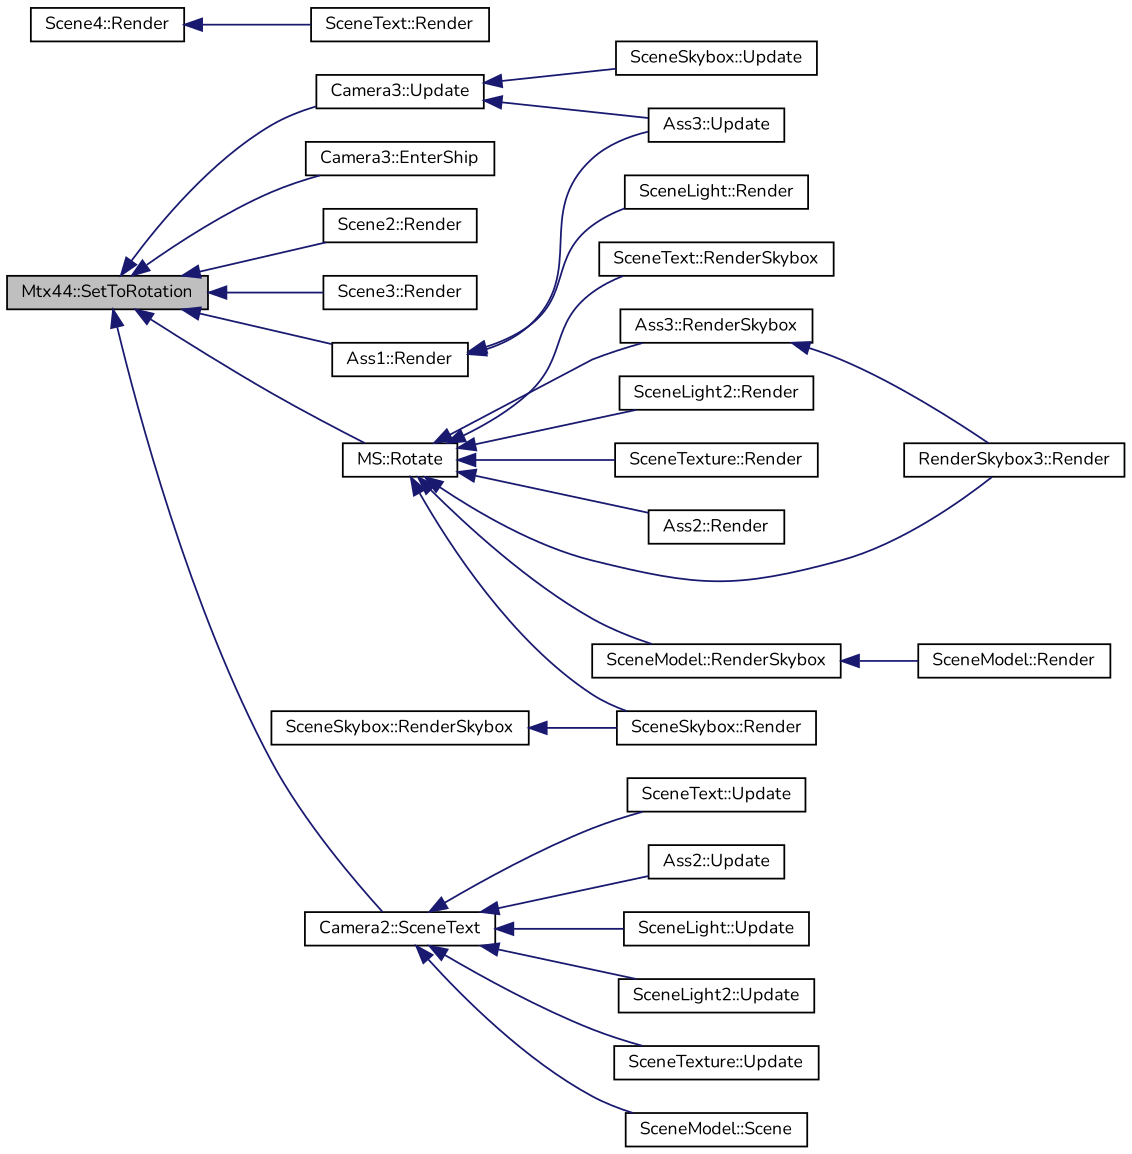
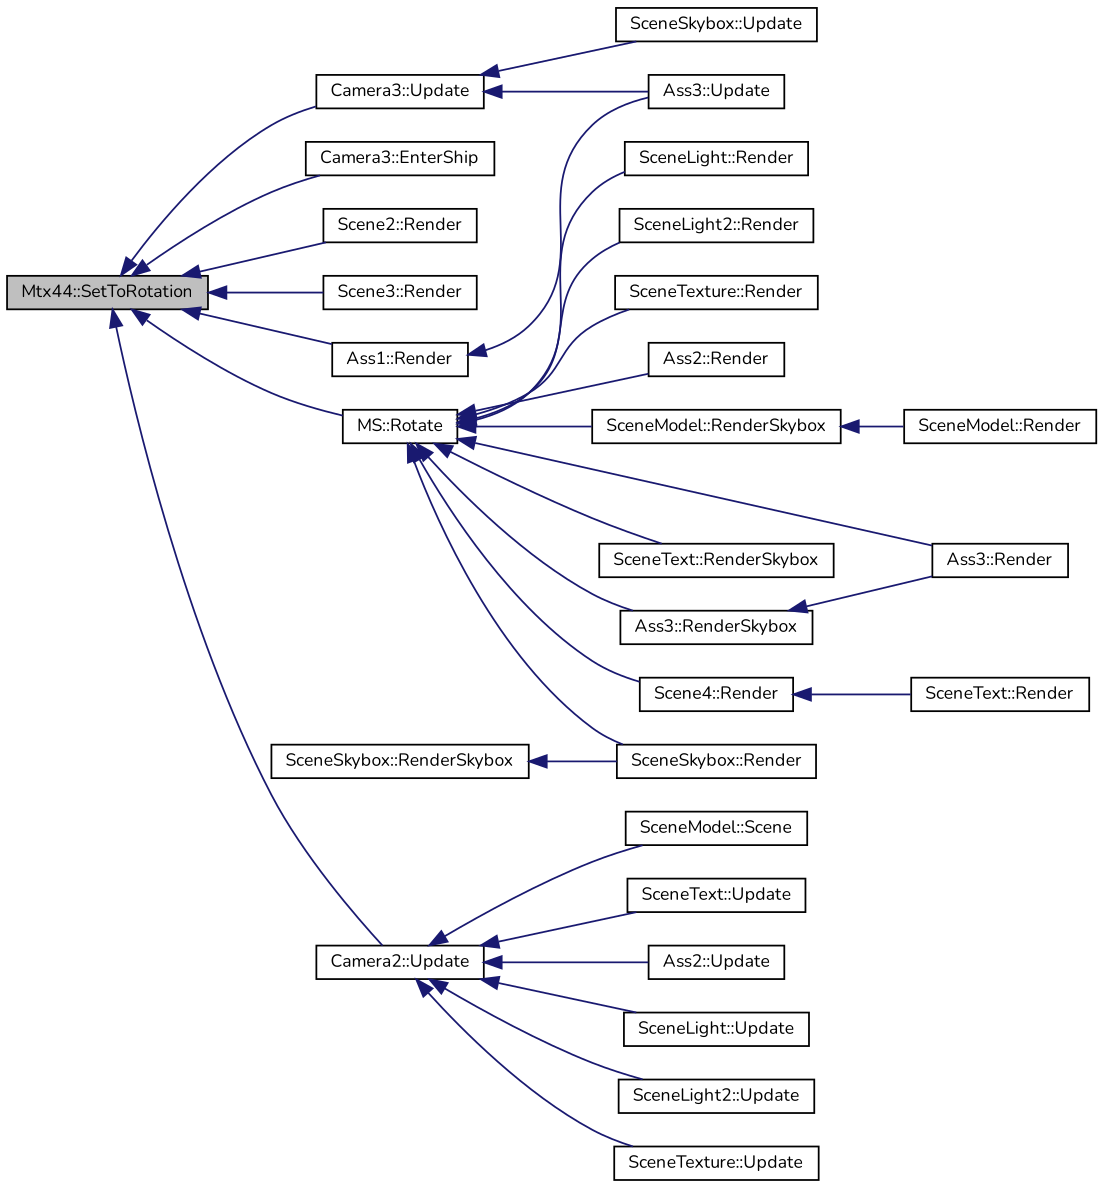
(572, 248) -> (561, 304)
(1014, 460) -> (1000, 560)
none -> (512, 590)
(400, 929) -> (400, 962)
